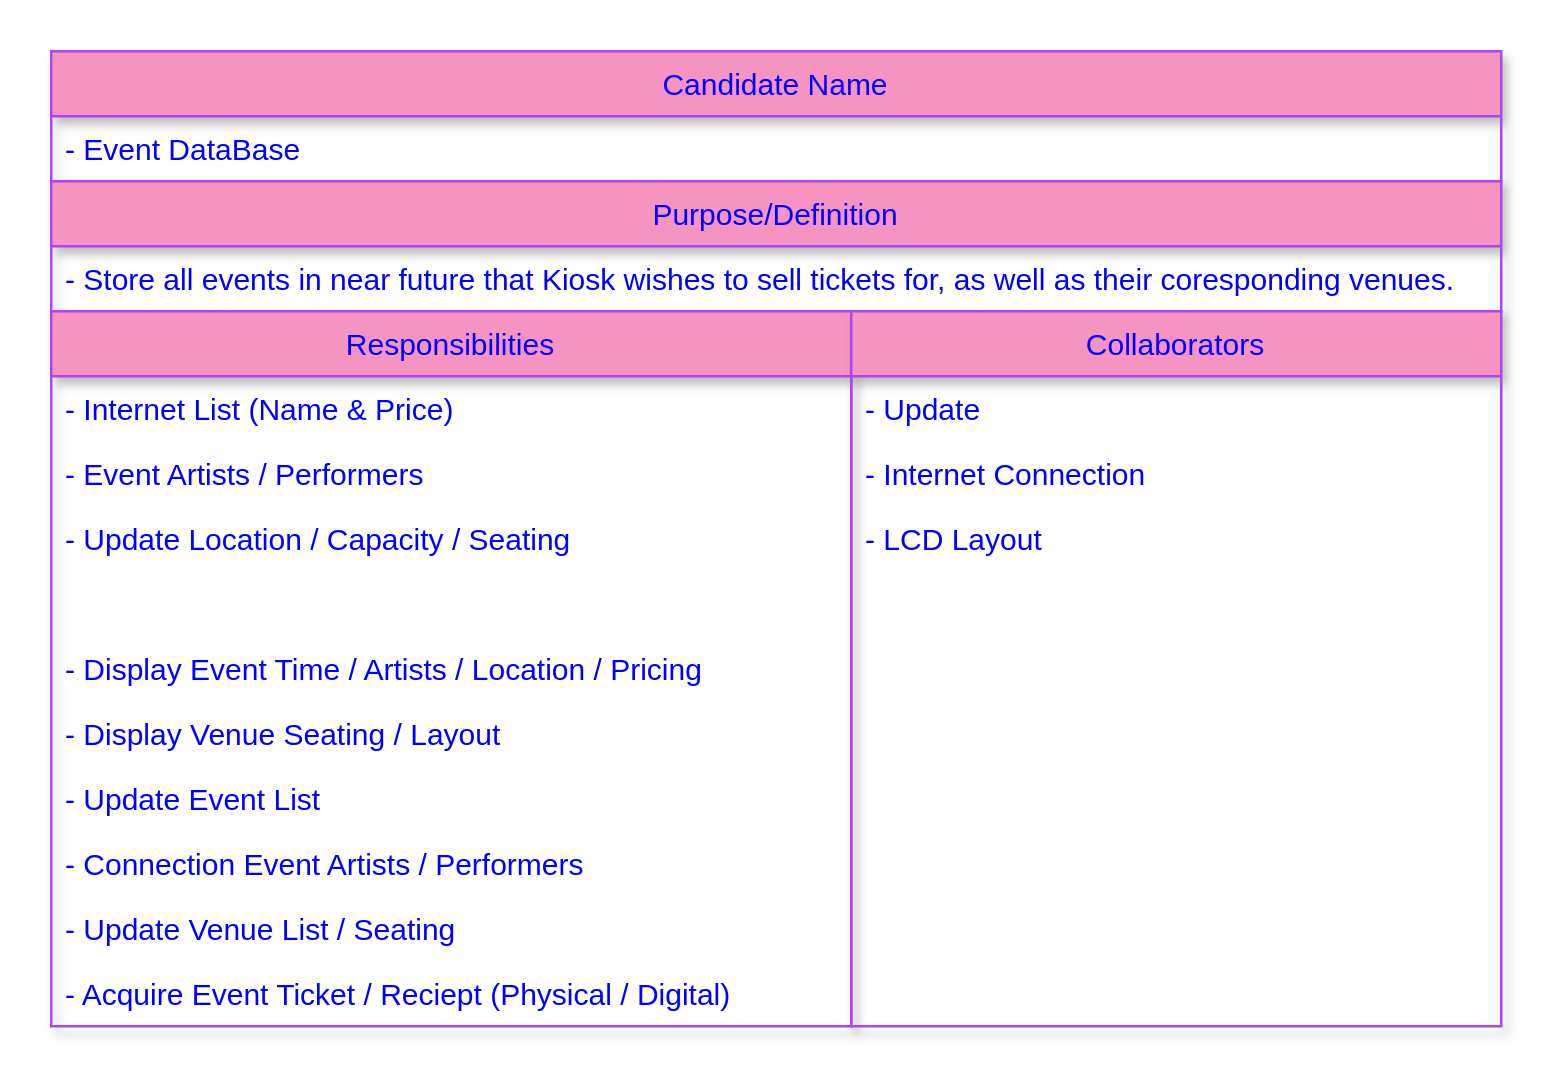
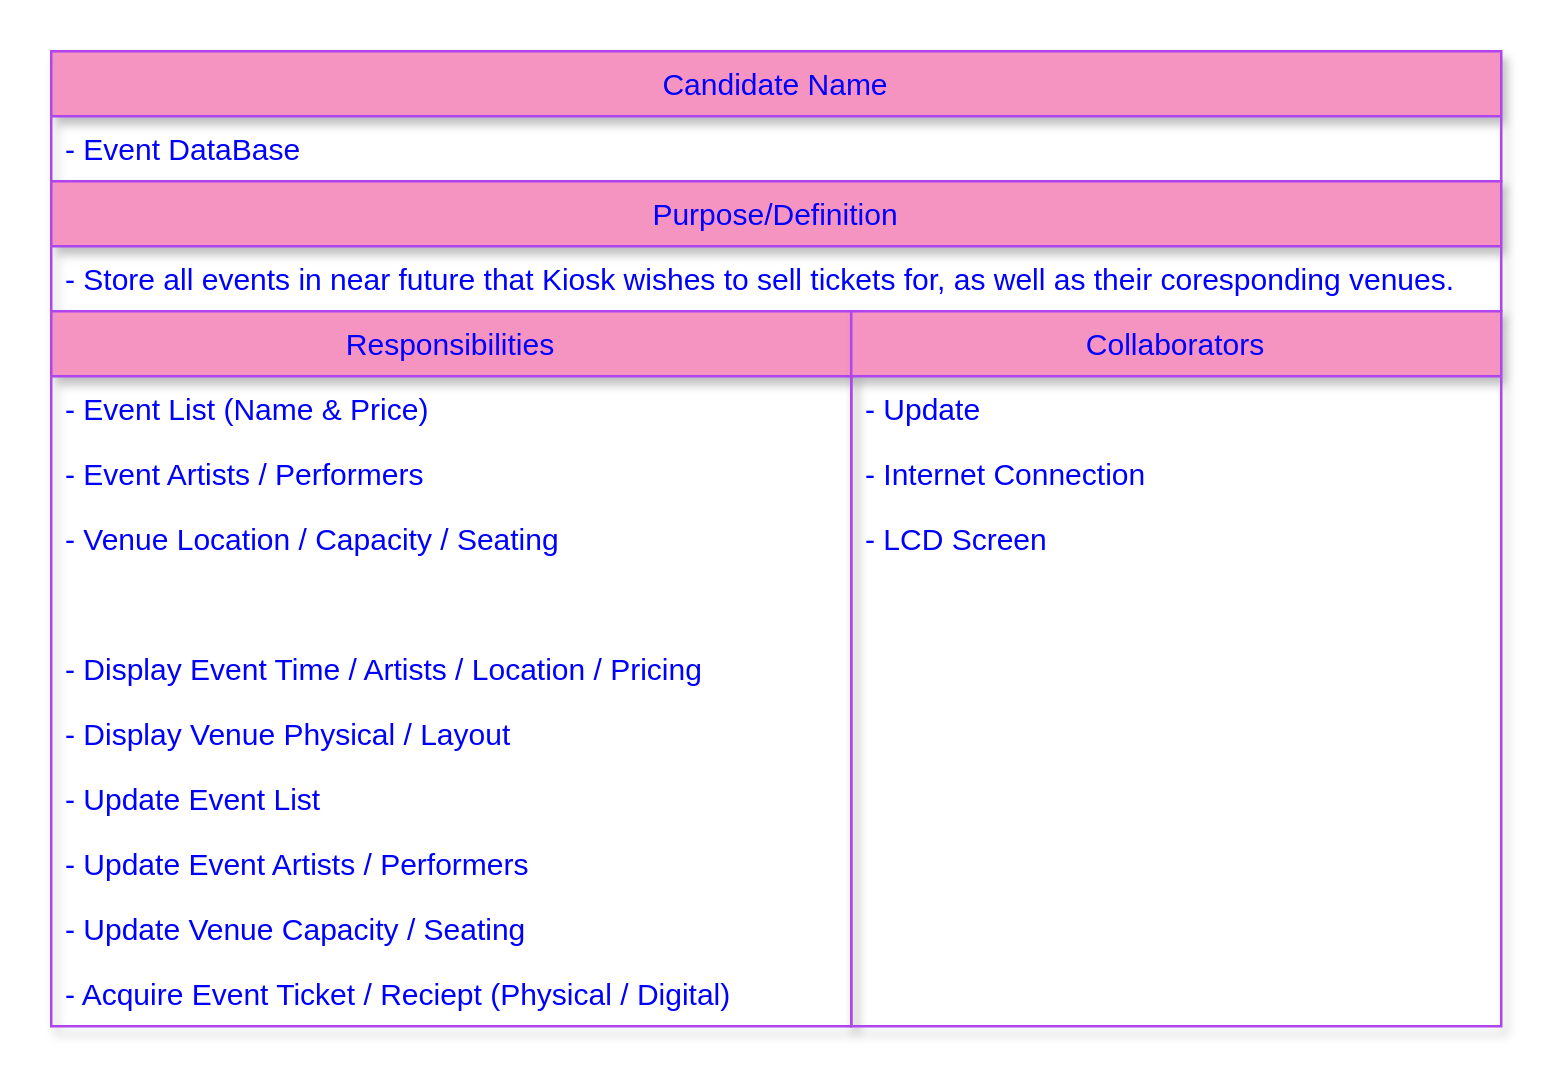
(290, 410) -> (265, 410)
(349, 540) -> (341, 540)
(958, 540) -> (958, 540)
(303, 735) -> (307, 735)
(365, 865) -> (336, 865)
(281, 930) -> (315, 930)
